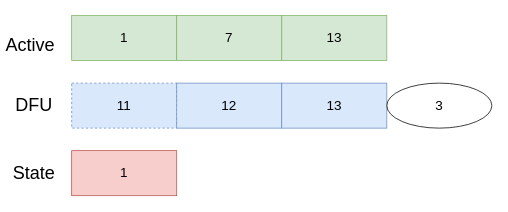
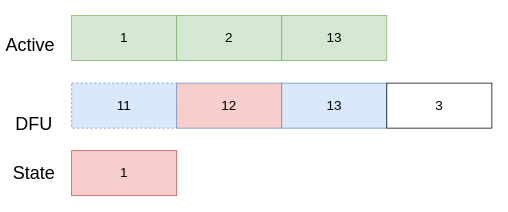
(229, 38) -> (229, 38)
(34, 105) -> (34, 124)
(229, 105) -> (229, 105)
(439, 105) -> (439, 105)
